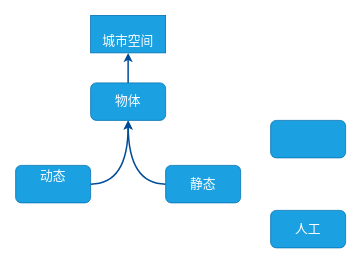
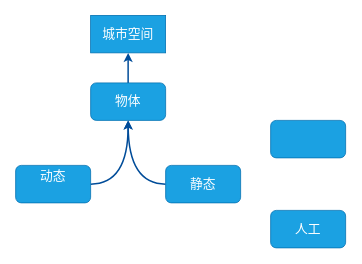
(128, 42) -> (128, 34)
